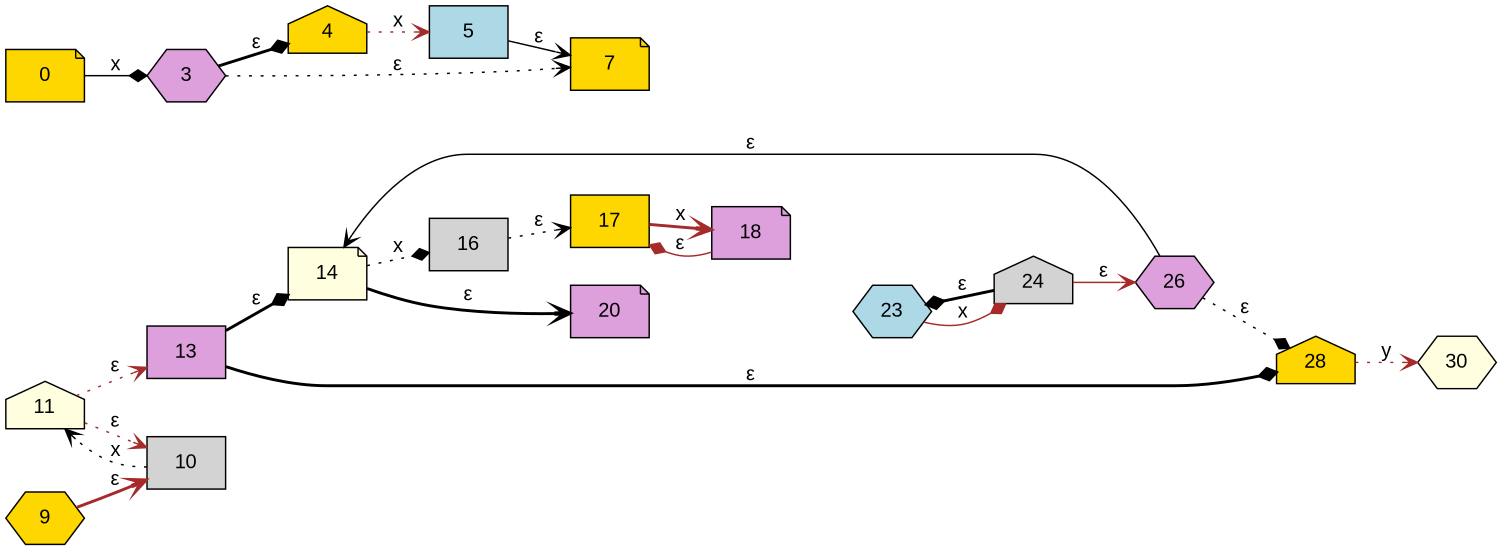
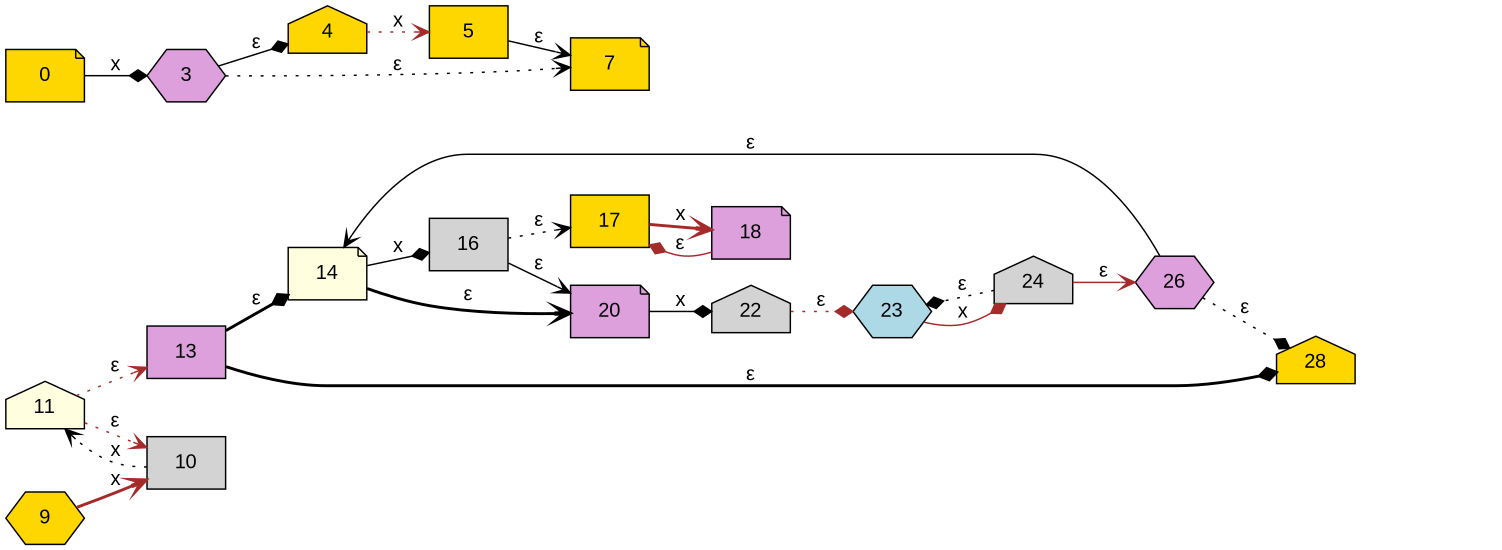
(469, 32) -> (469, 32)
(245, 58) -> (245, 58)
(390, 261) -> (390, 261)
none -> (533, 275)
(969, 296) -> (969, 296)
none -> (751, 311)
(1457, 362) -> none
(116, 480) -> (116, 480)
